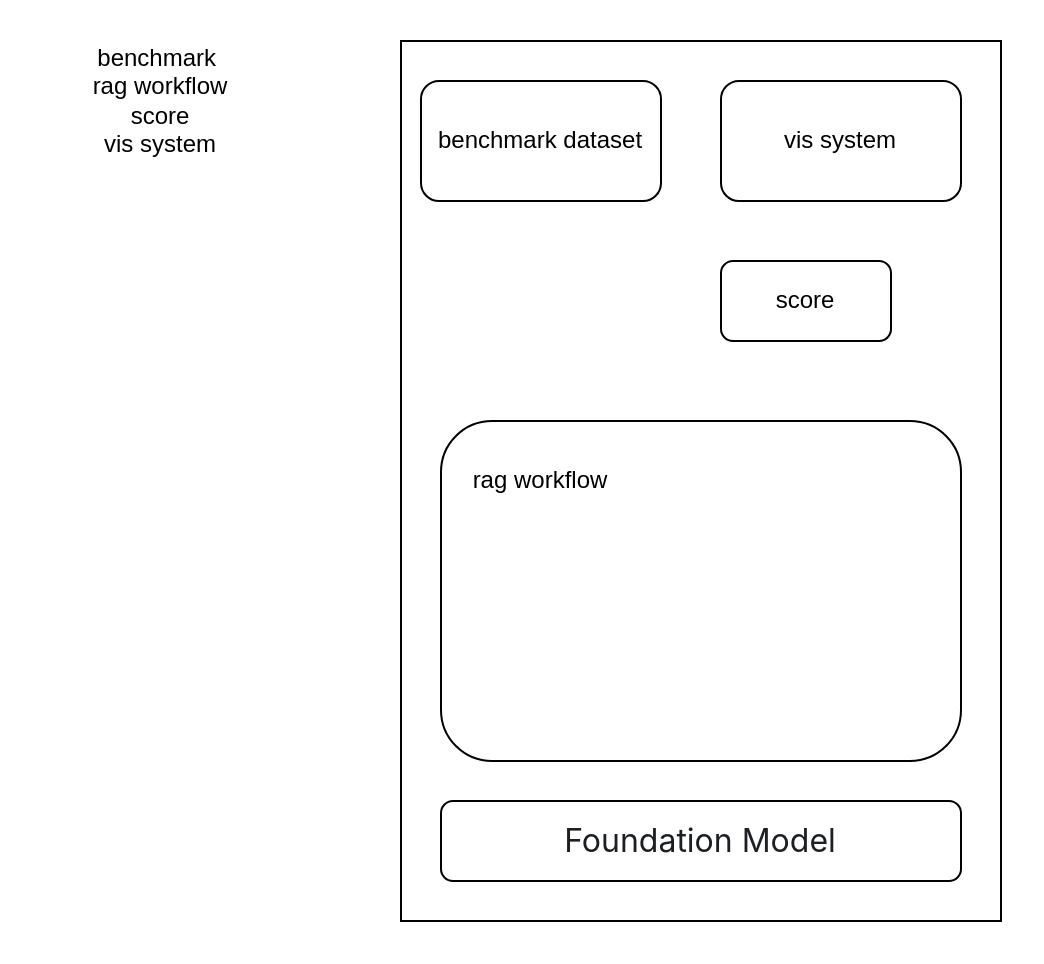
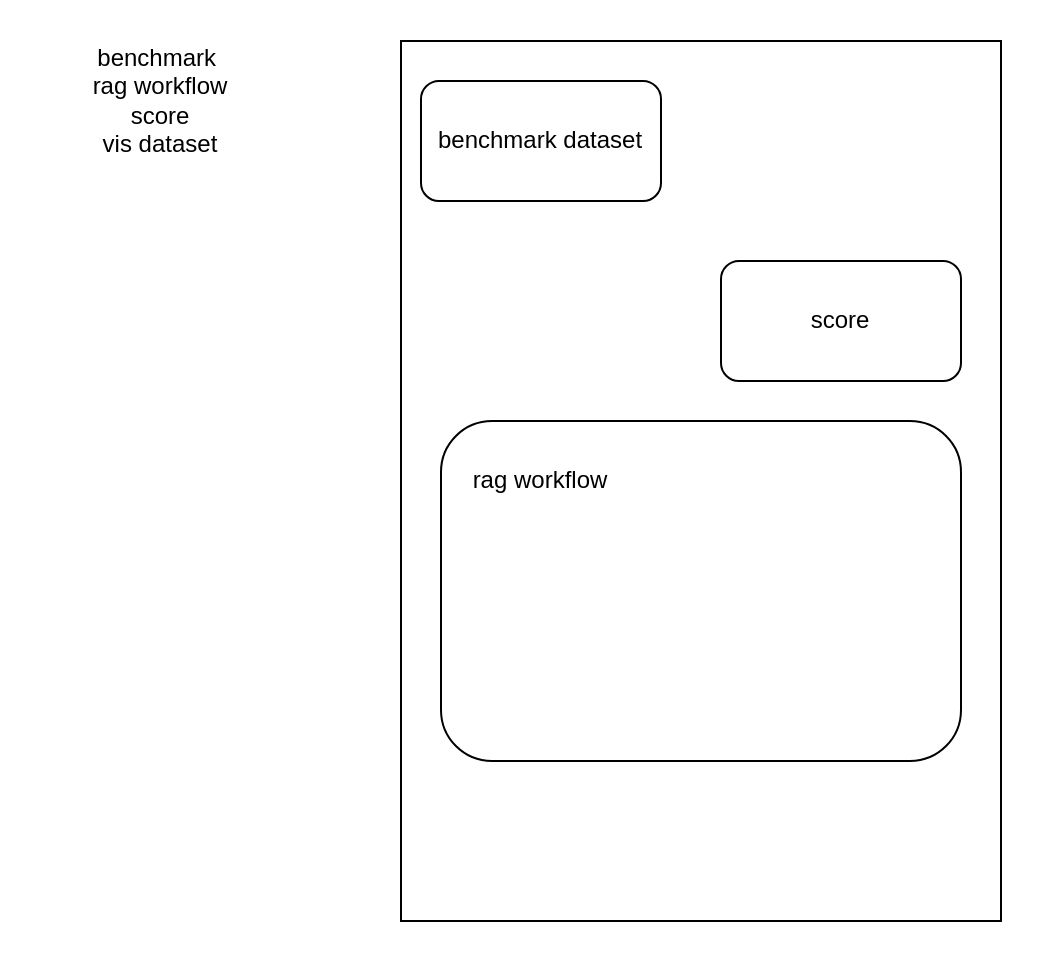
(161, 101) -> (161, 101)
(841, 141) -> none
(806, 301) -> (841, 321)
(701, 841) -> none
